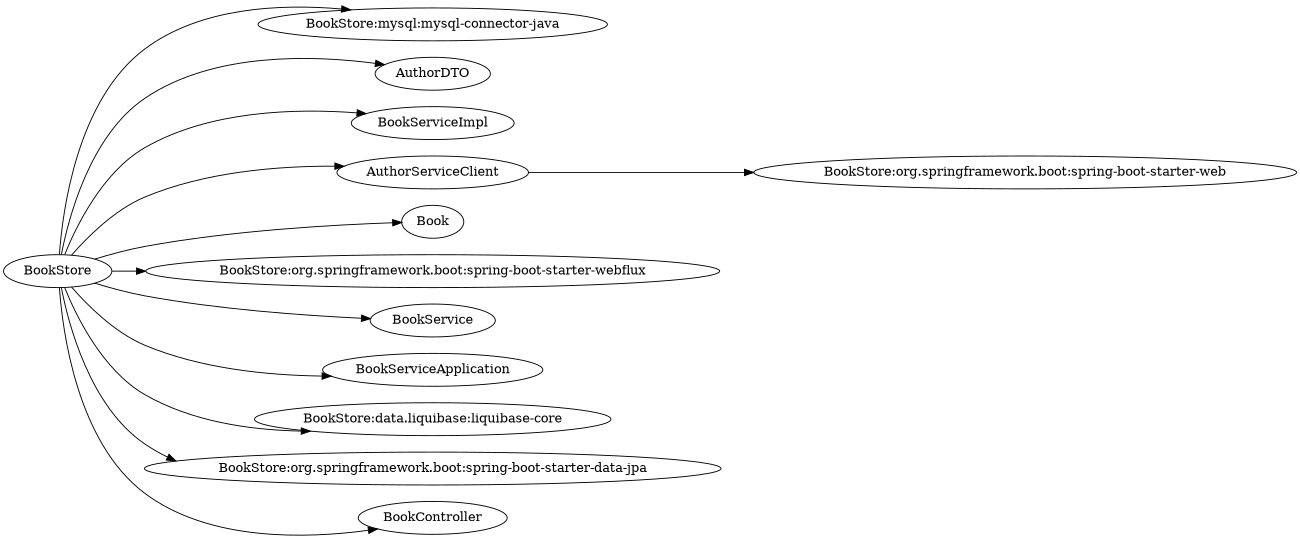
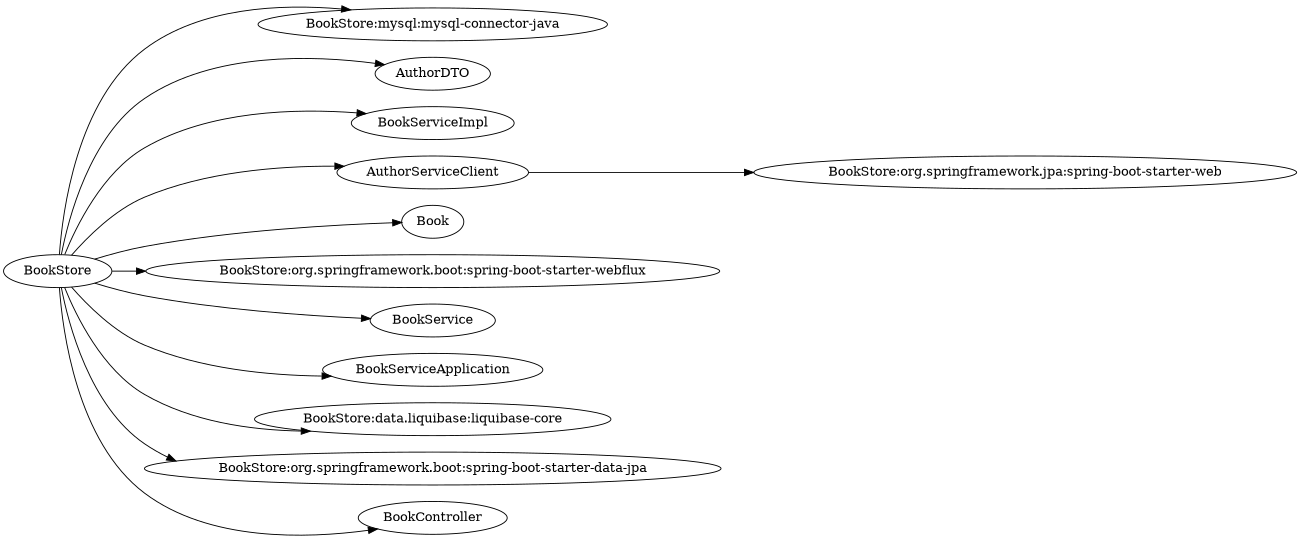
(1025, 172) -> (1025, 172)
